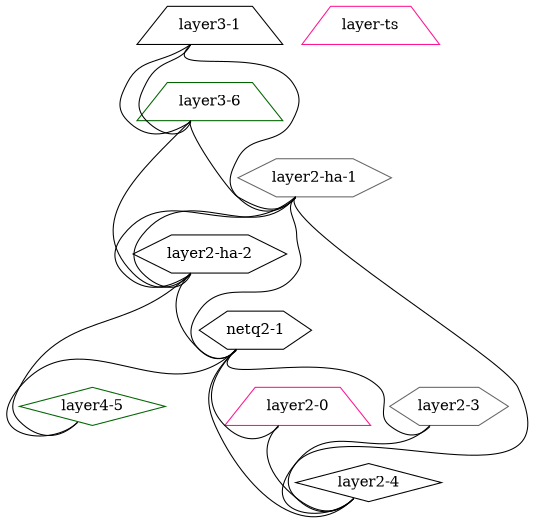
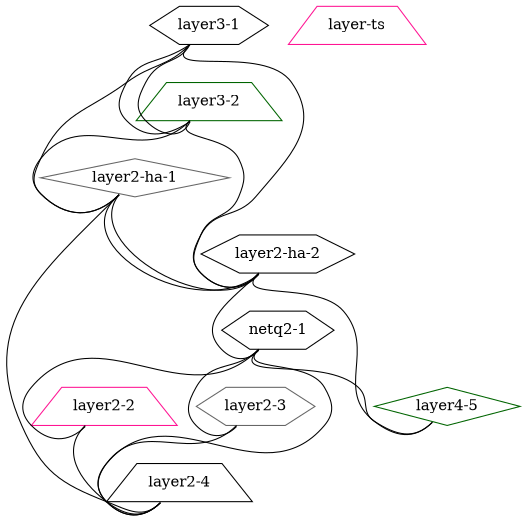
(210, 25) -> (209, 25)
(210, 102) -> (209, 102)
none -> (283, 165)
(315, 178) -> (135, 178)
(245, 292) -> none
(298, 406) -> (104, 406)
(369, 483) -> (179, 483)
